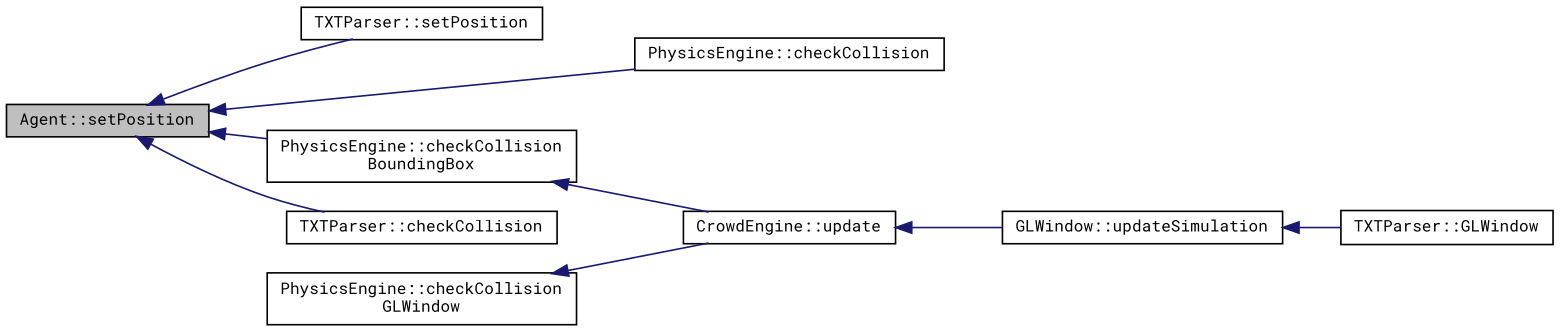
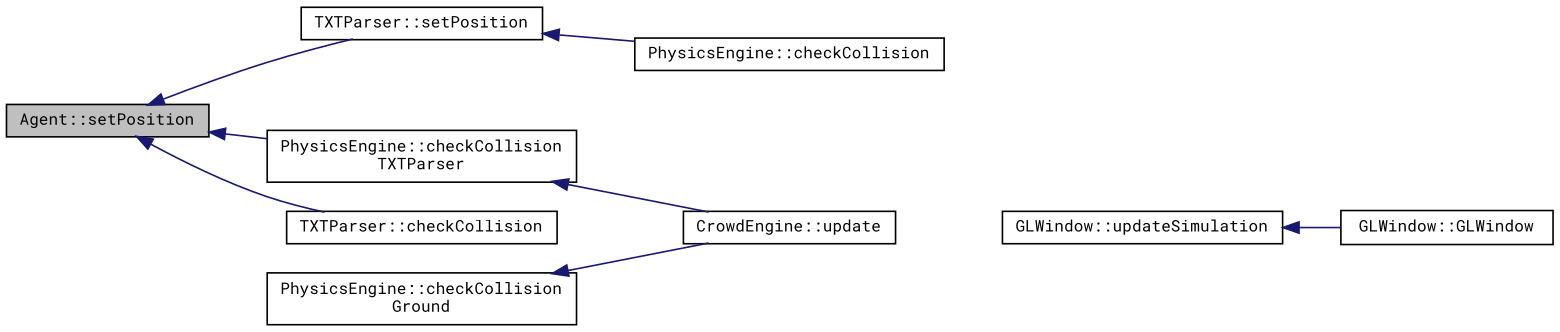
(430, 89) -> (597, 38)
(422, 156) -> (422, 156)
(957, 228) -> none
(1447, 228) -> (1447, 228)
(422, 299) -> (422, 299)
